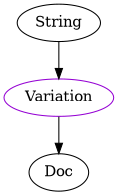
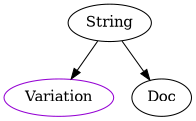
(59, 130) -> (133, 56)
